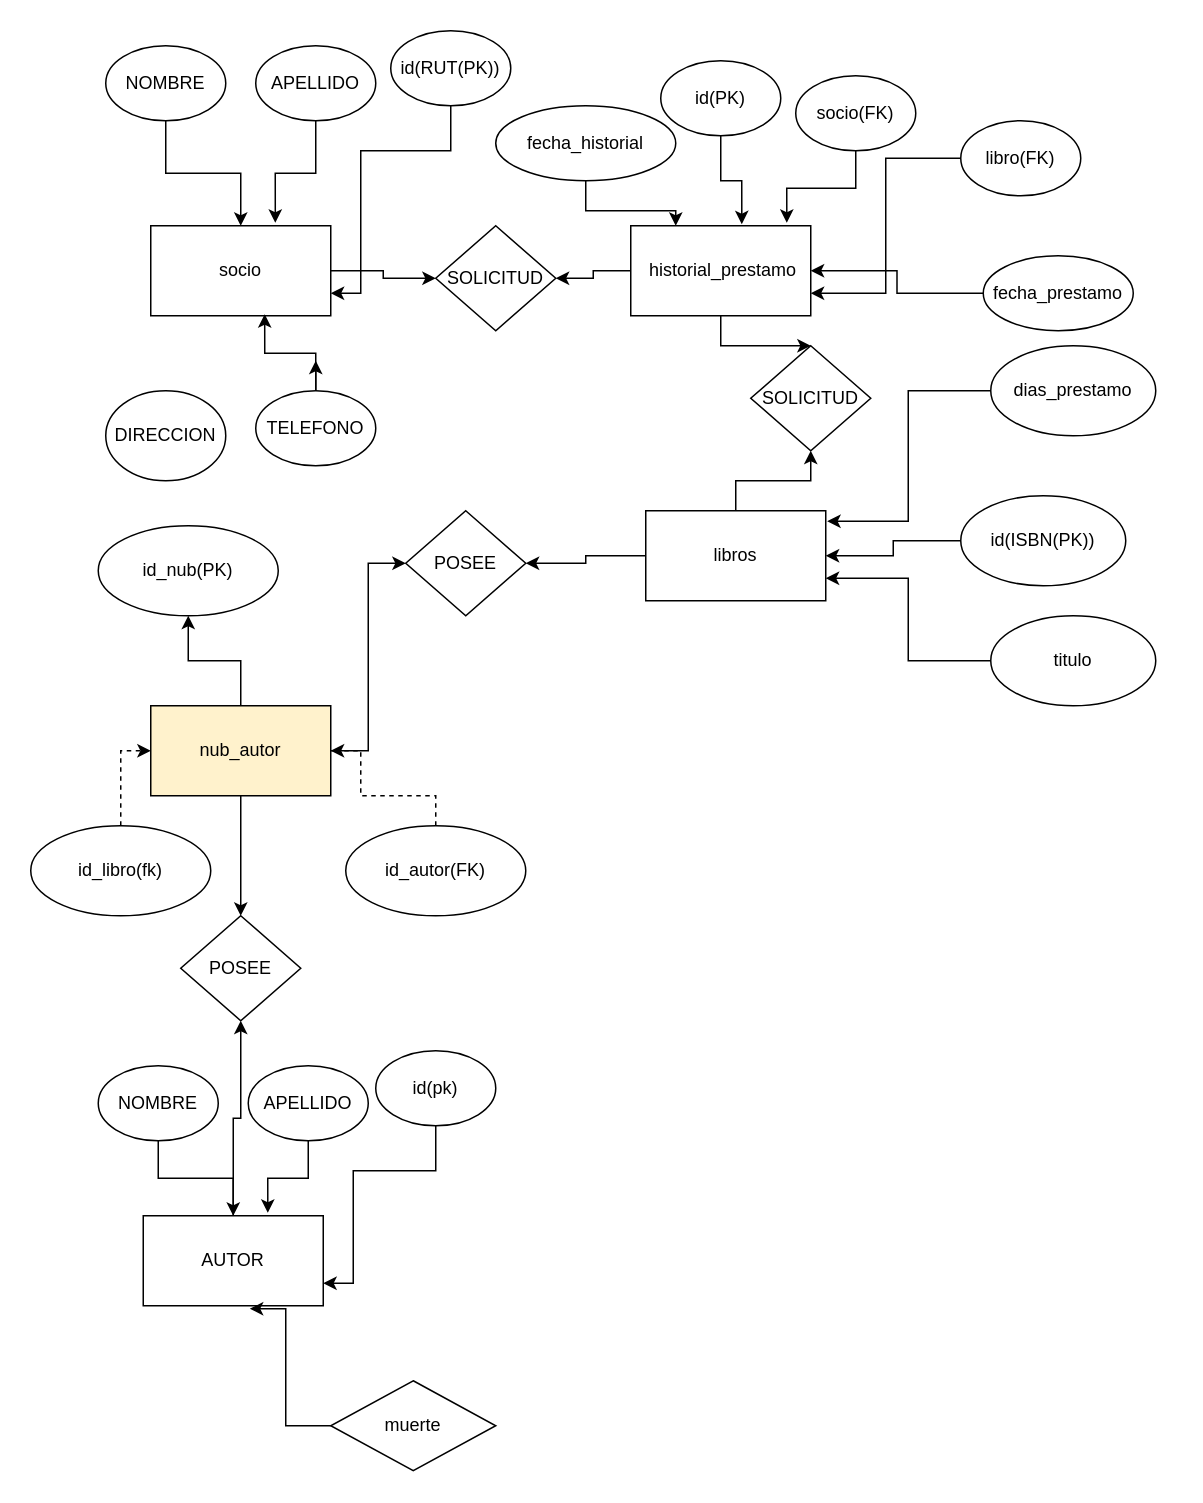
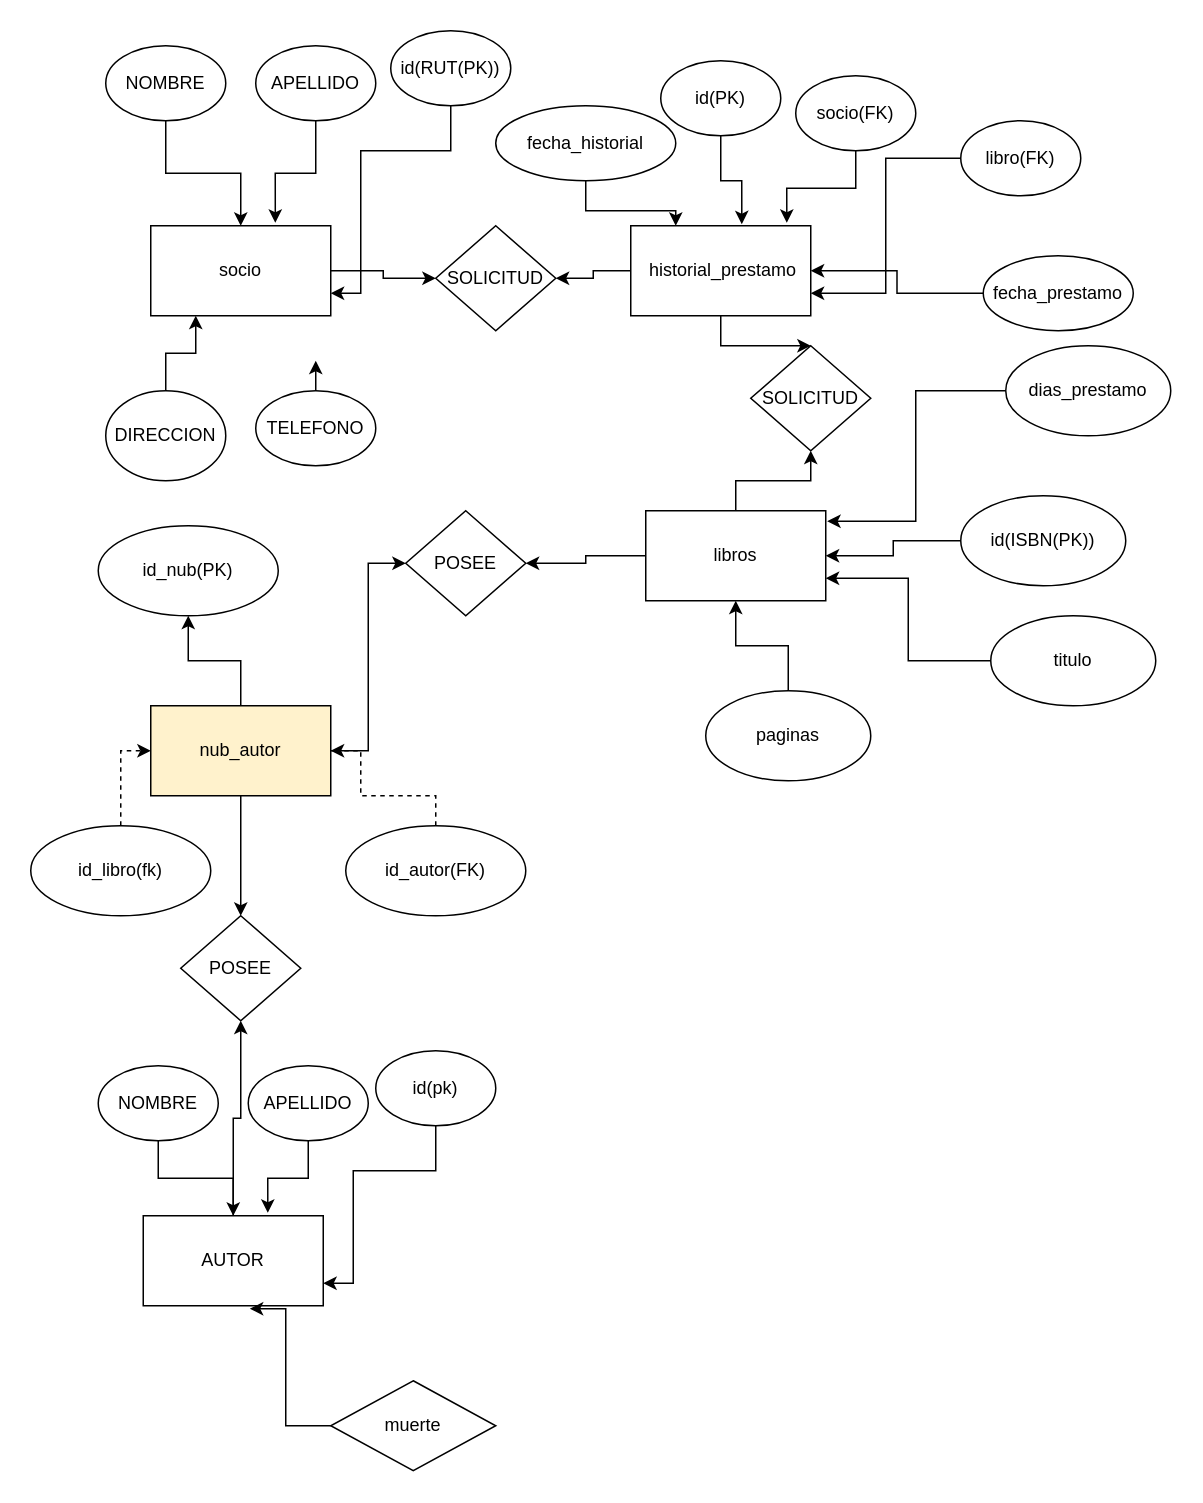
none -> (176, 353)
(281, 353) -> none
(1073, 391) -> (1088, 391)
none -> (767, 646)
none -> (788, 736)
